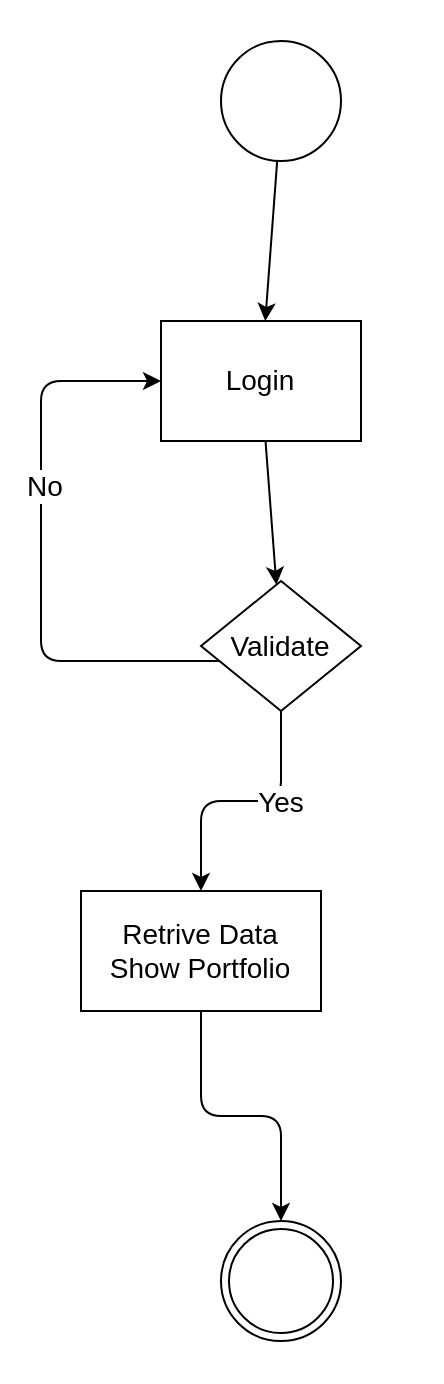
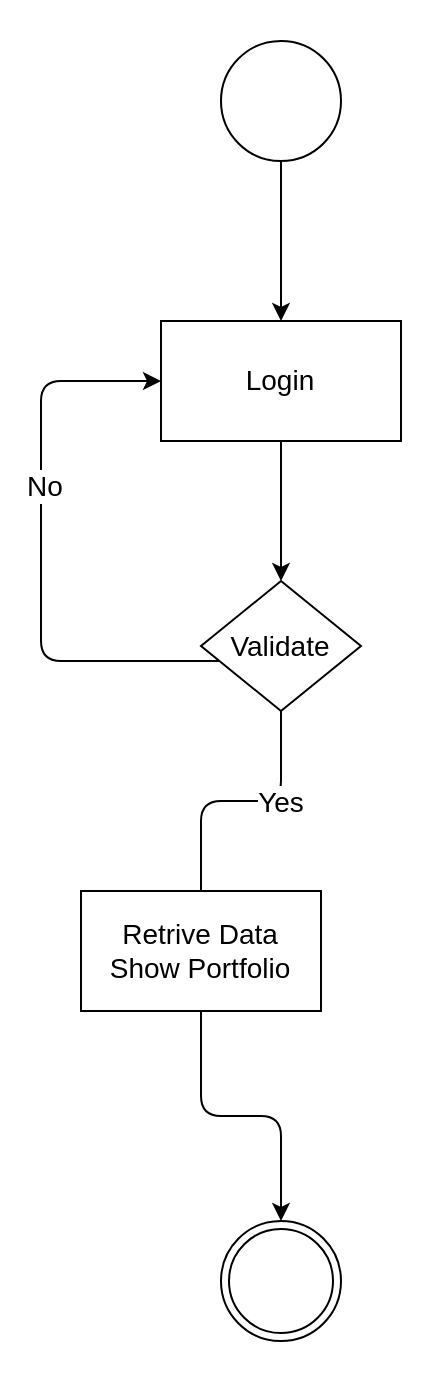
(261, 381) -> (281, 381)
(201, 876) -> (201, 881)
